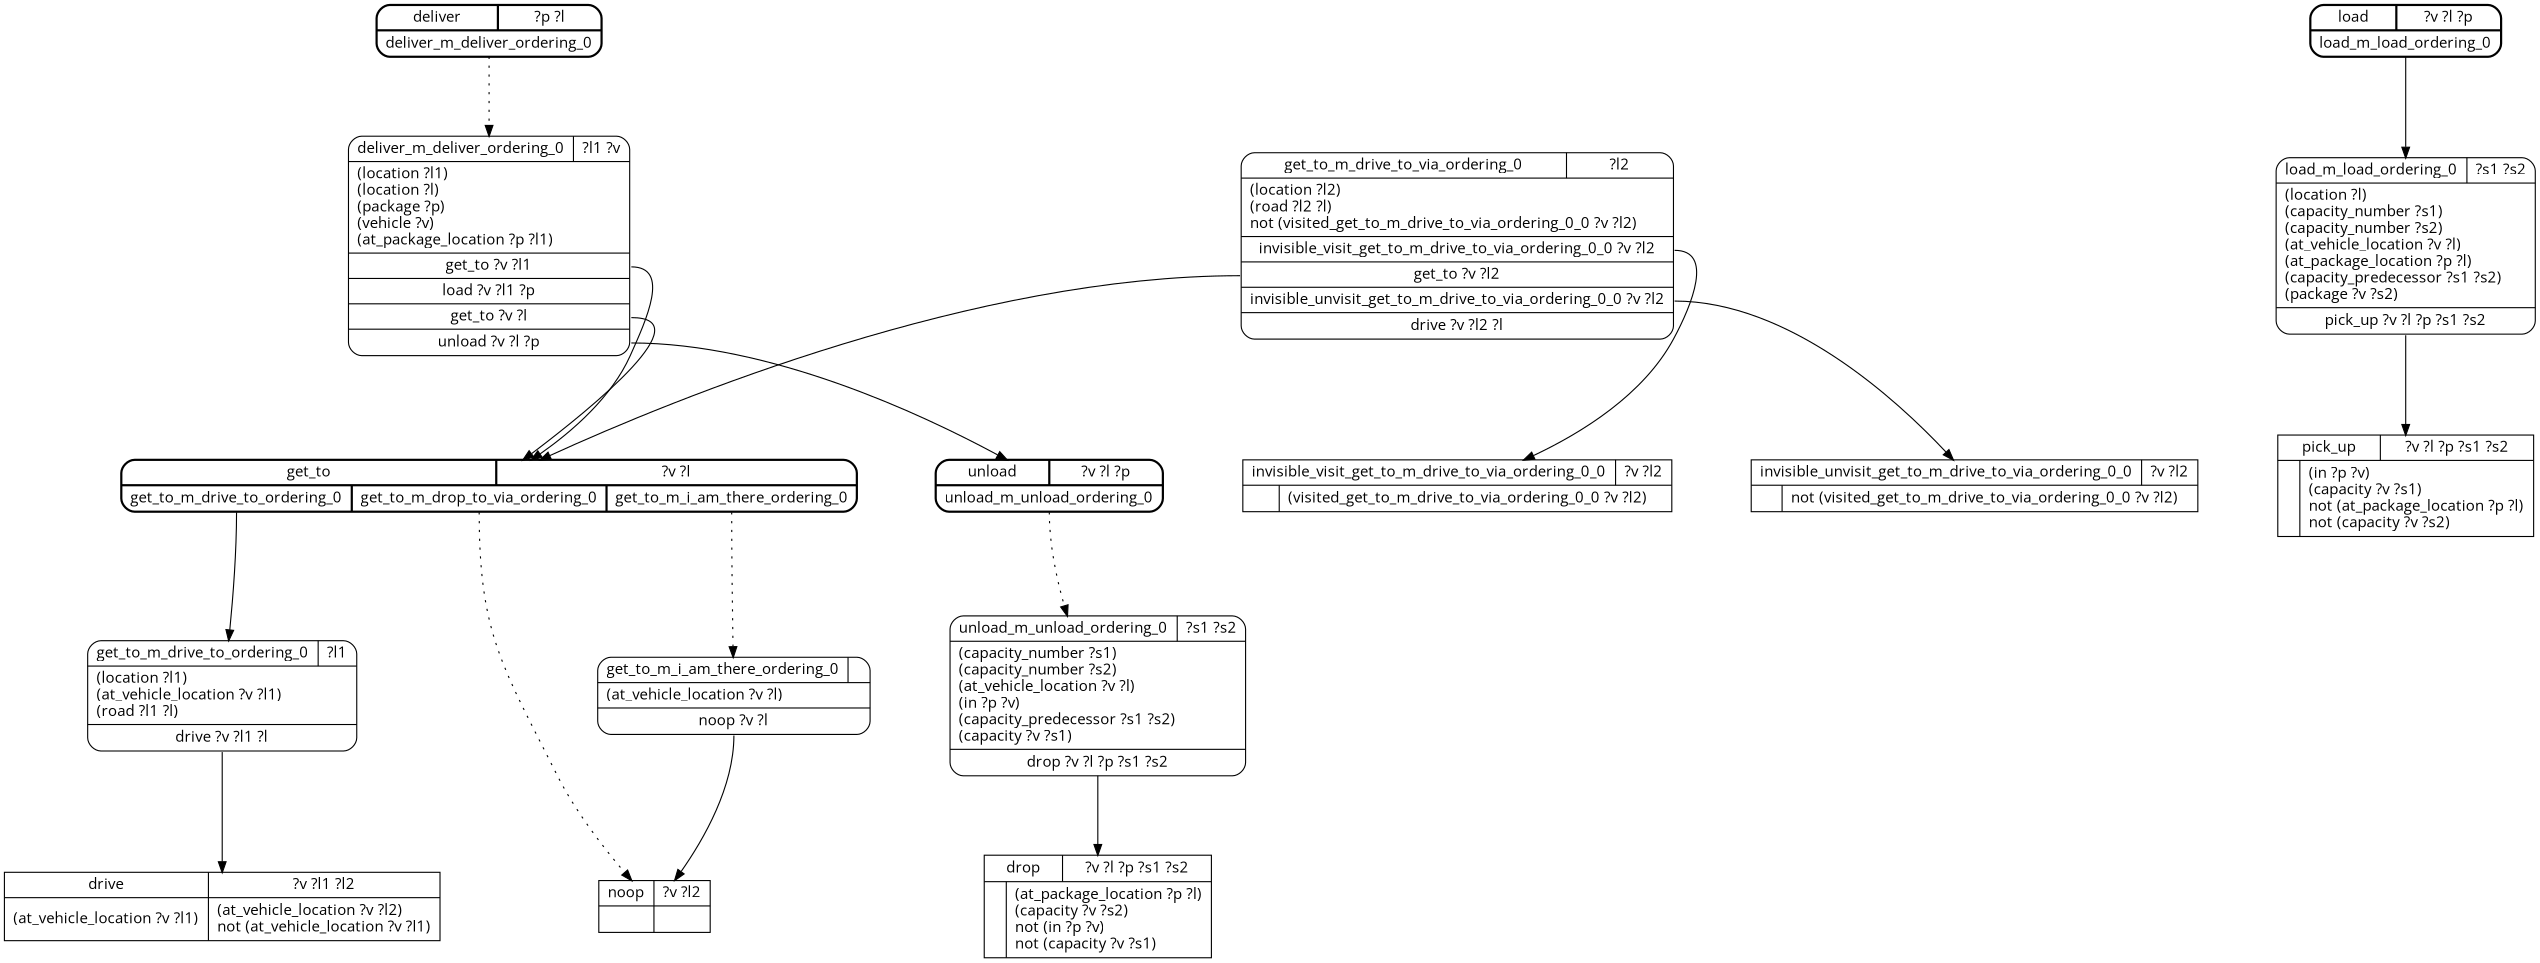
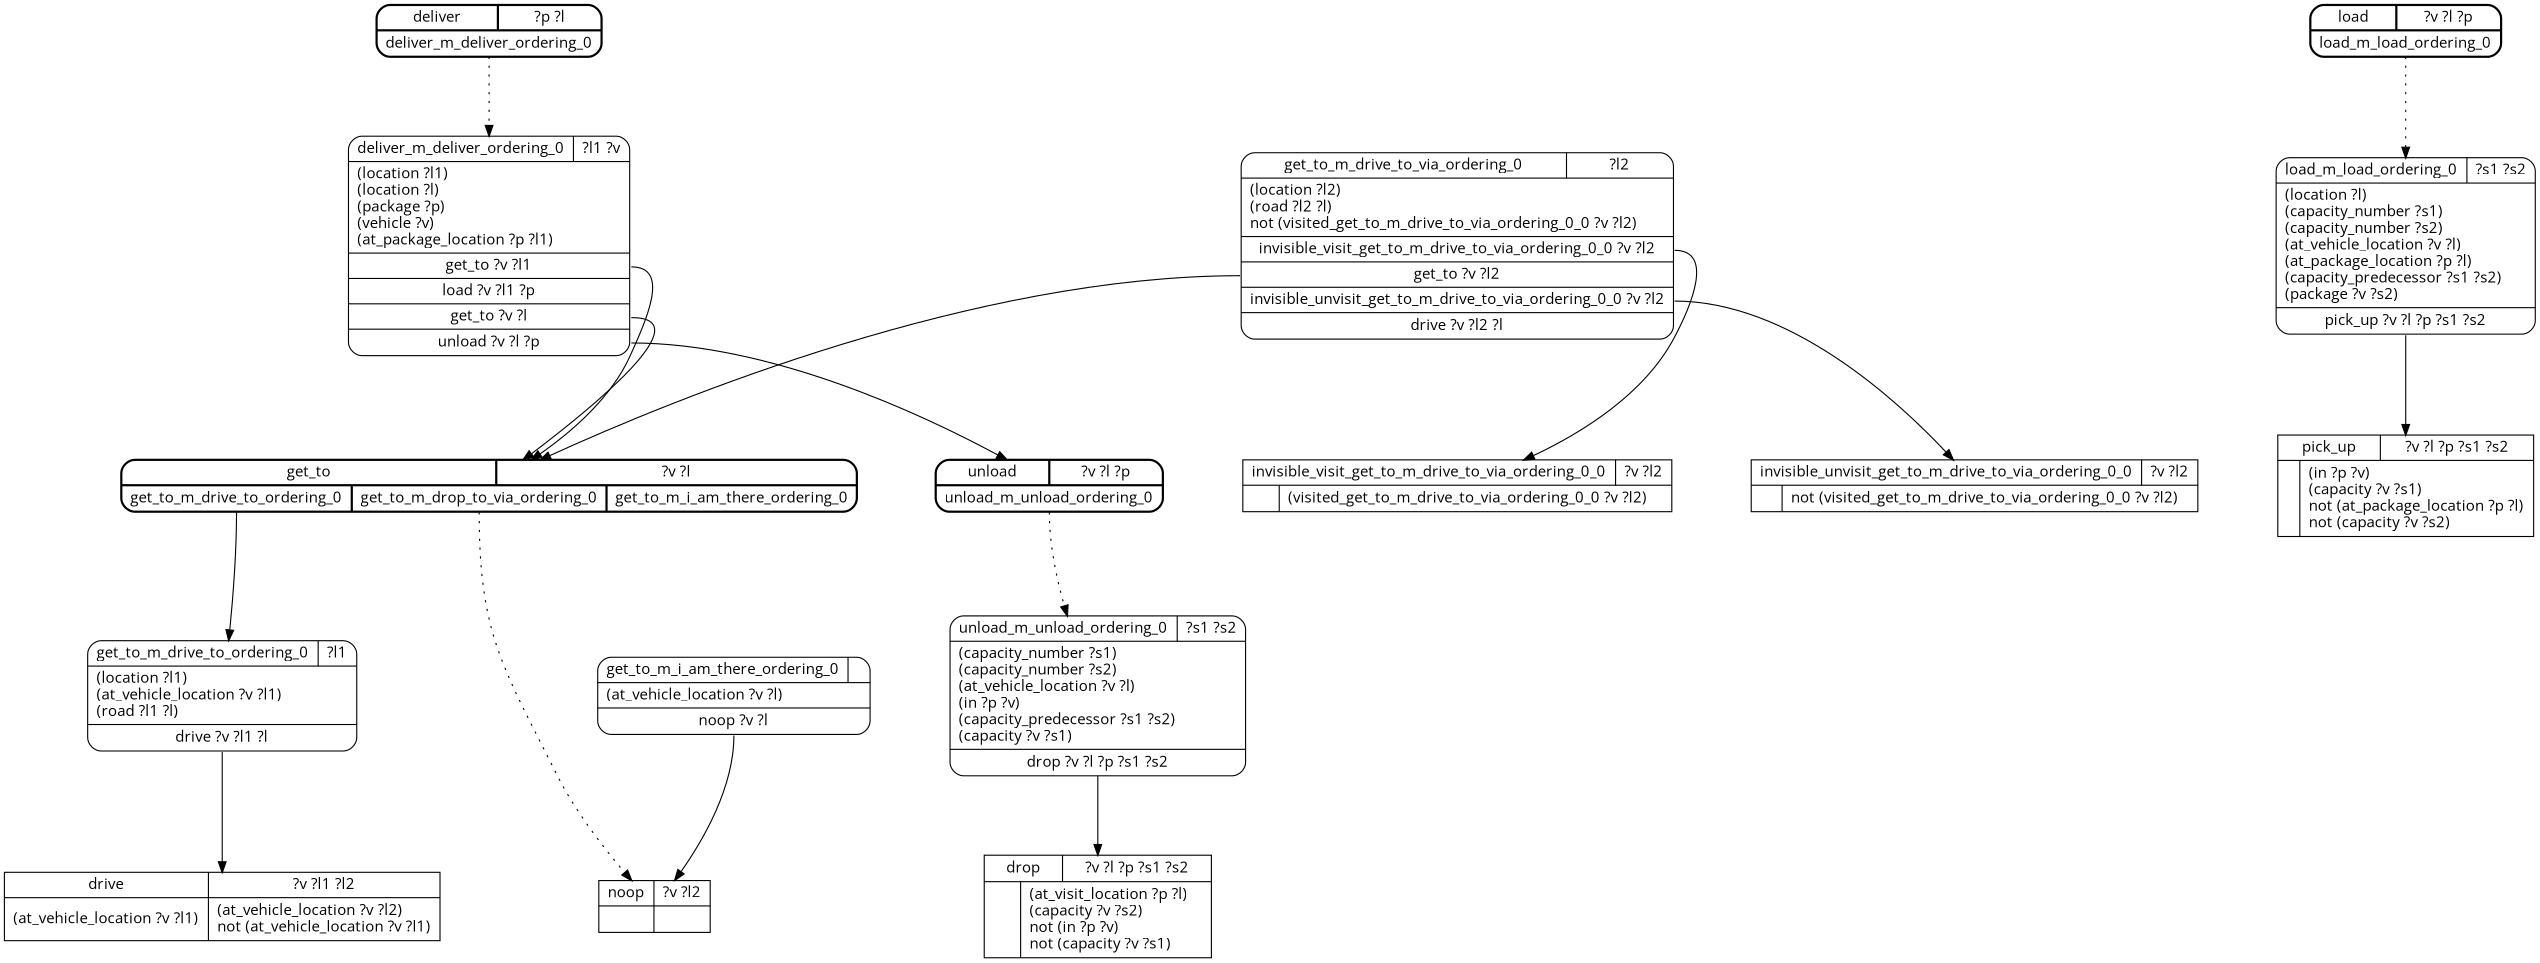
(2406, 102) -> (2406, 102)
(732, 579) -> none
(1109, 894) -> (1109, 894)
